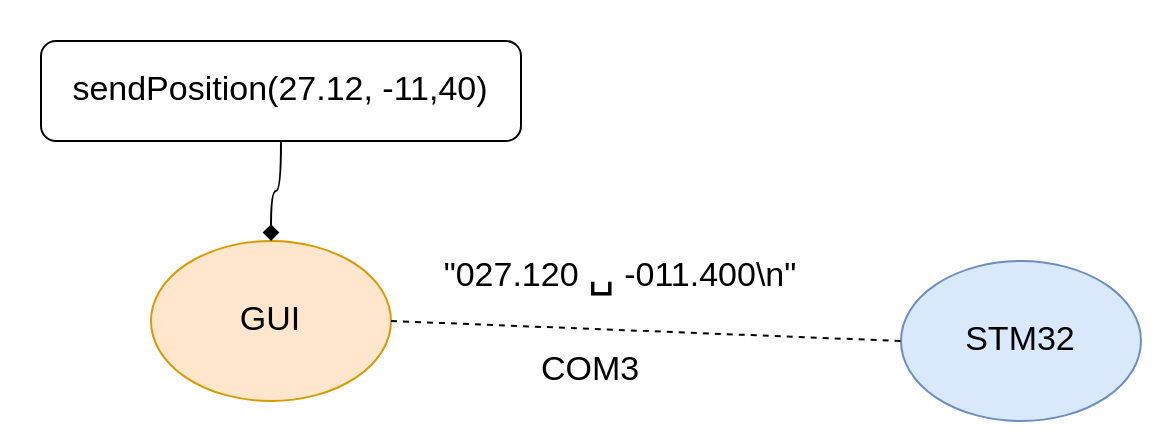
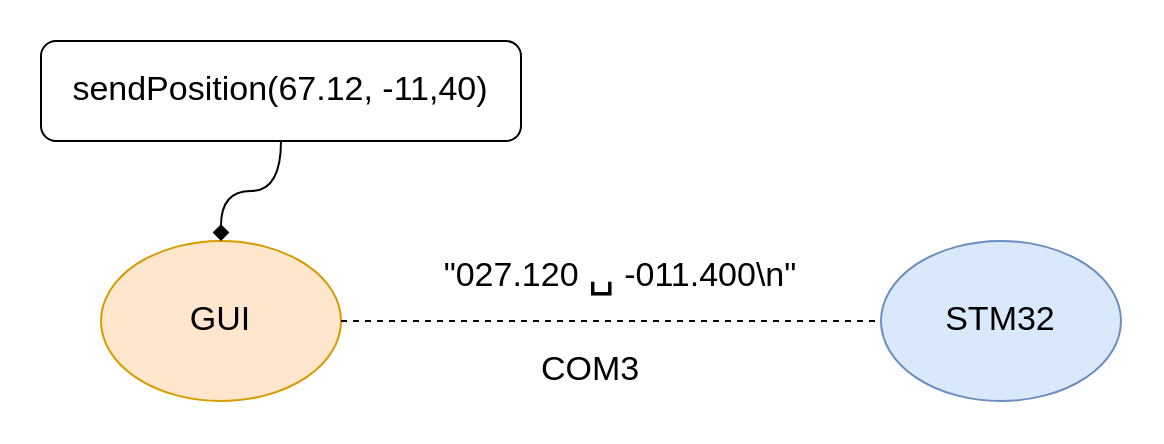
(281, 91) -> (281, 91)
(271, 321) -> (221, 321)
(1021, 341) -> (1001, 321)
